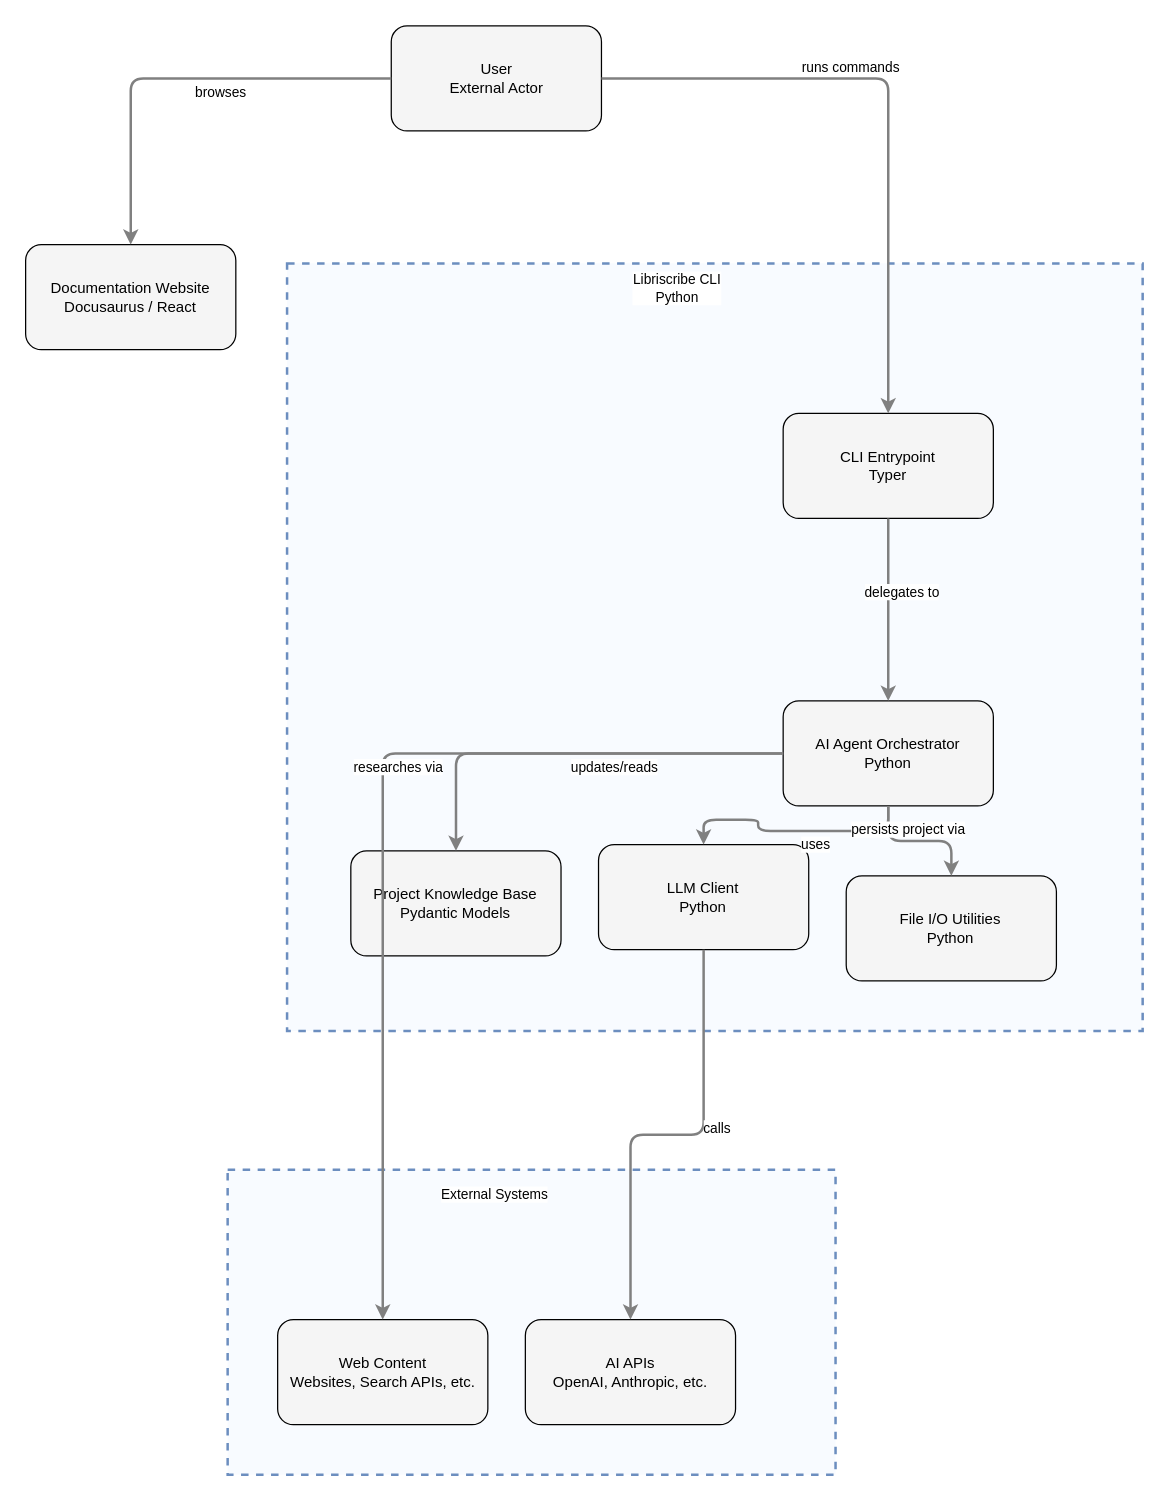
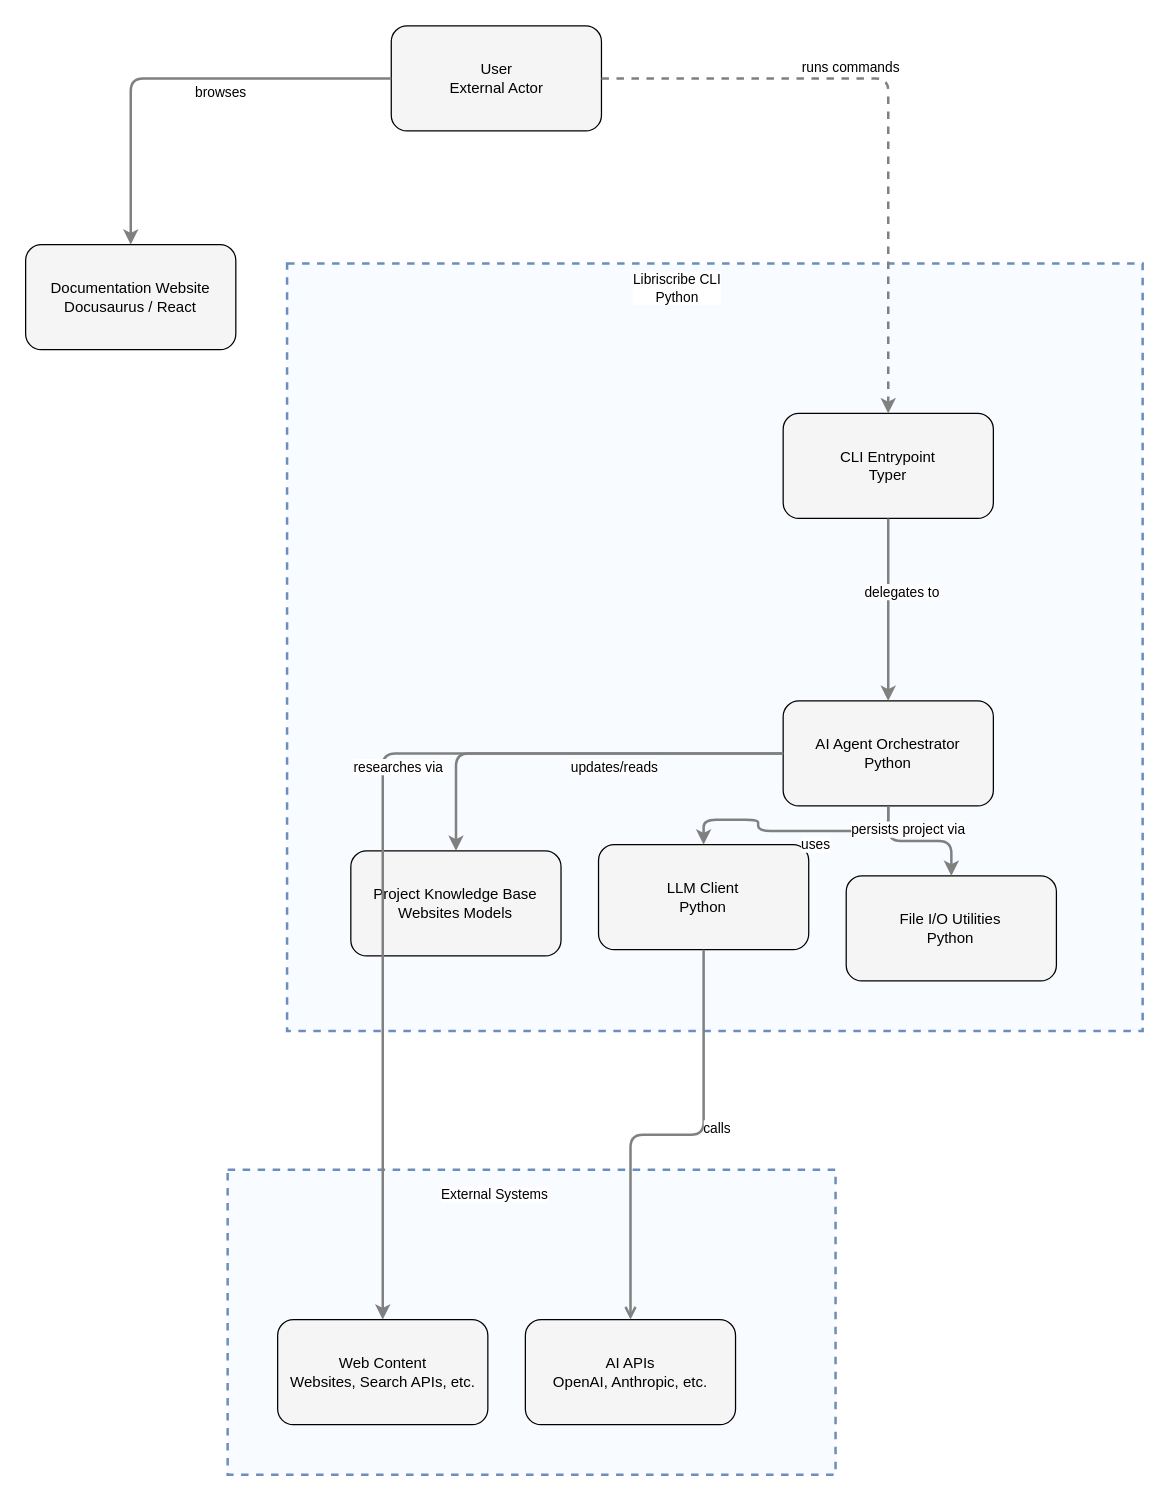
(888, 103) -> (888, 103)
(456, 903) -> (456, 903)
(631, 1307) -> (631, 1308)
